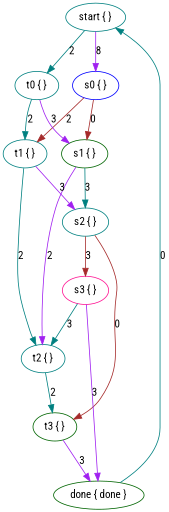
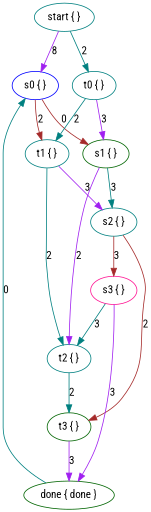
(160, 258) -> (3, 301)
(117, 324) -> (146, 324)
